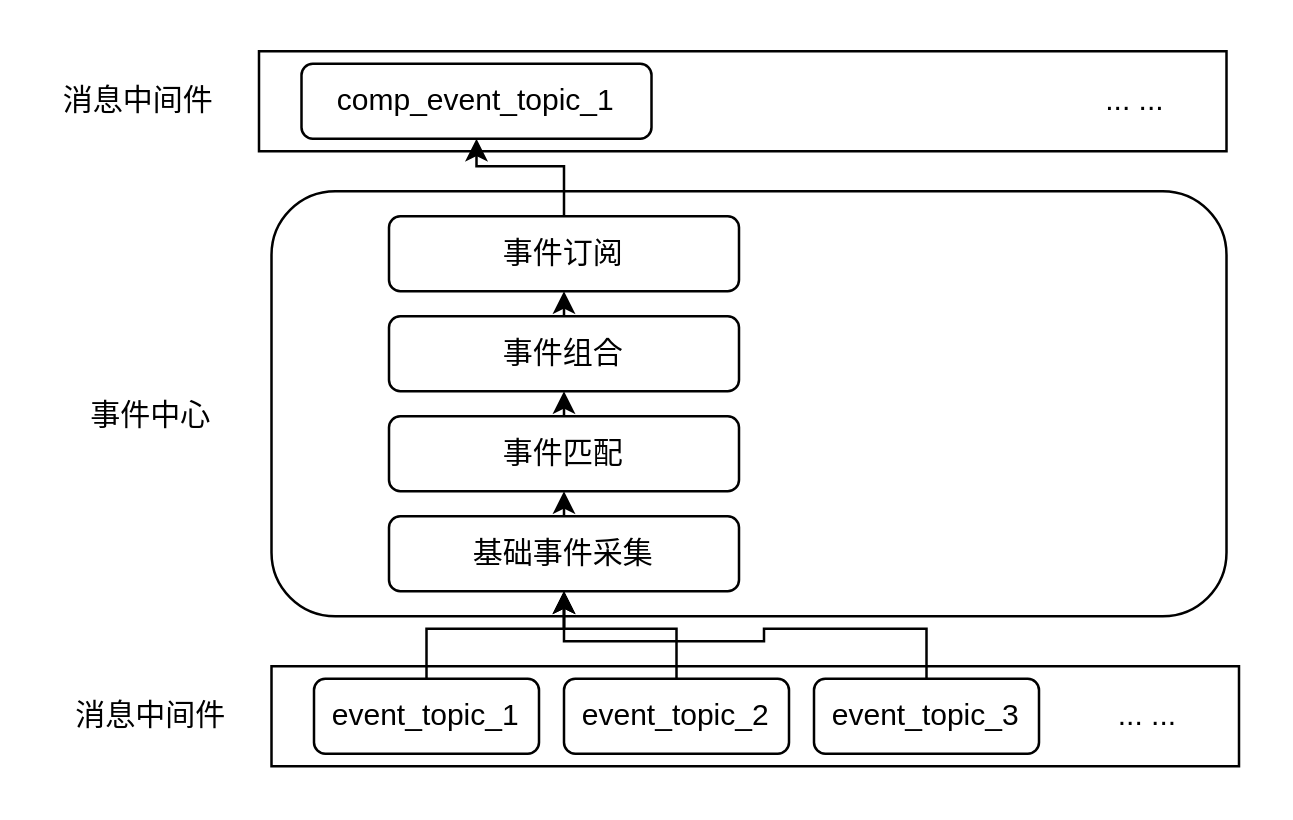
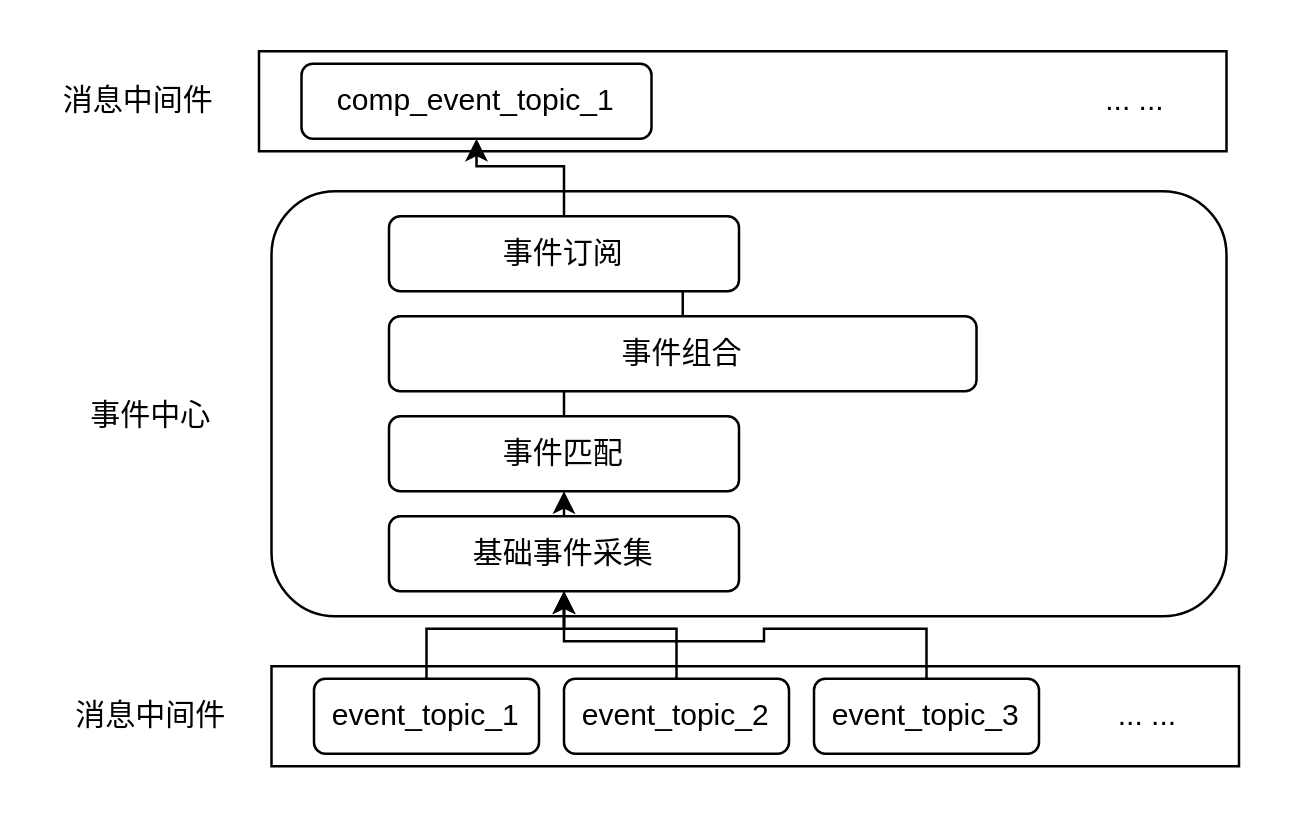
(564, 354) -> (683, 354)
